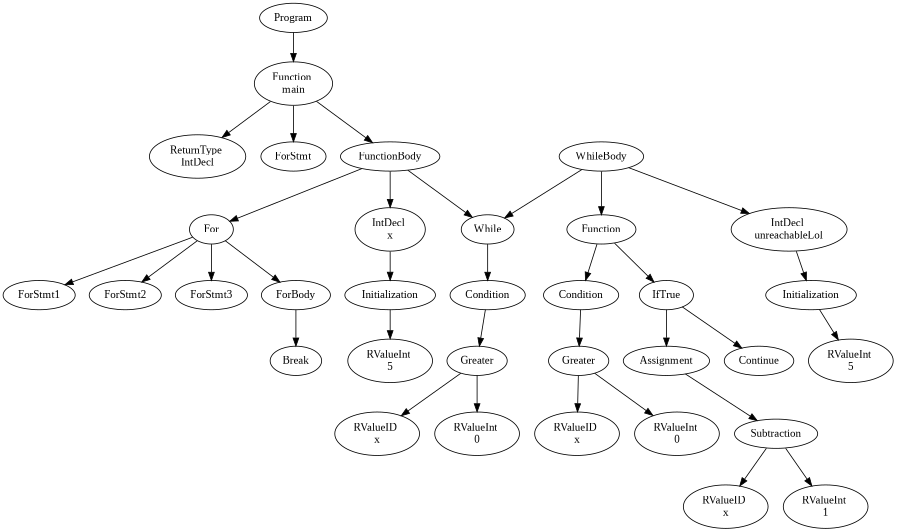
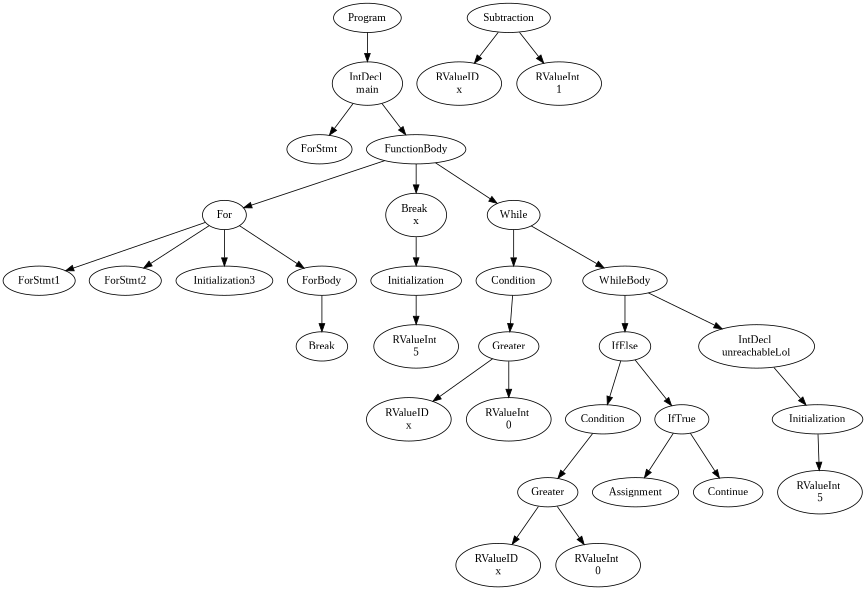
(293, 84) -> (367, 84)
(198, 156) -> none
(547, 192) -> (564, 245)
(390, 229) -> (416, 215)
(601, 229) -> (625, 346)
(211, 295) -> (224, 281)
(718, 395) -> none
